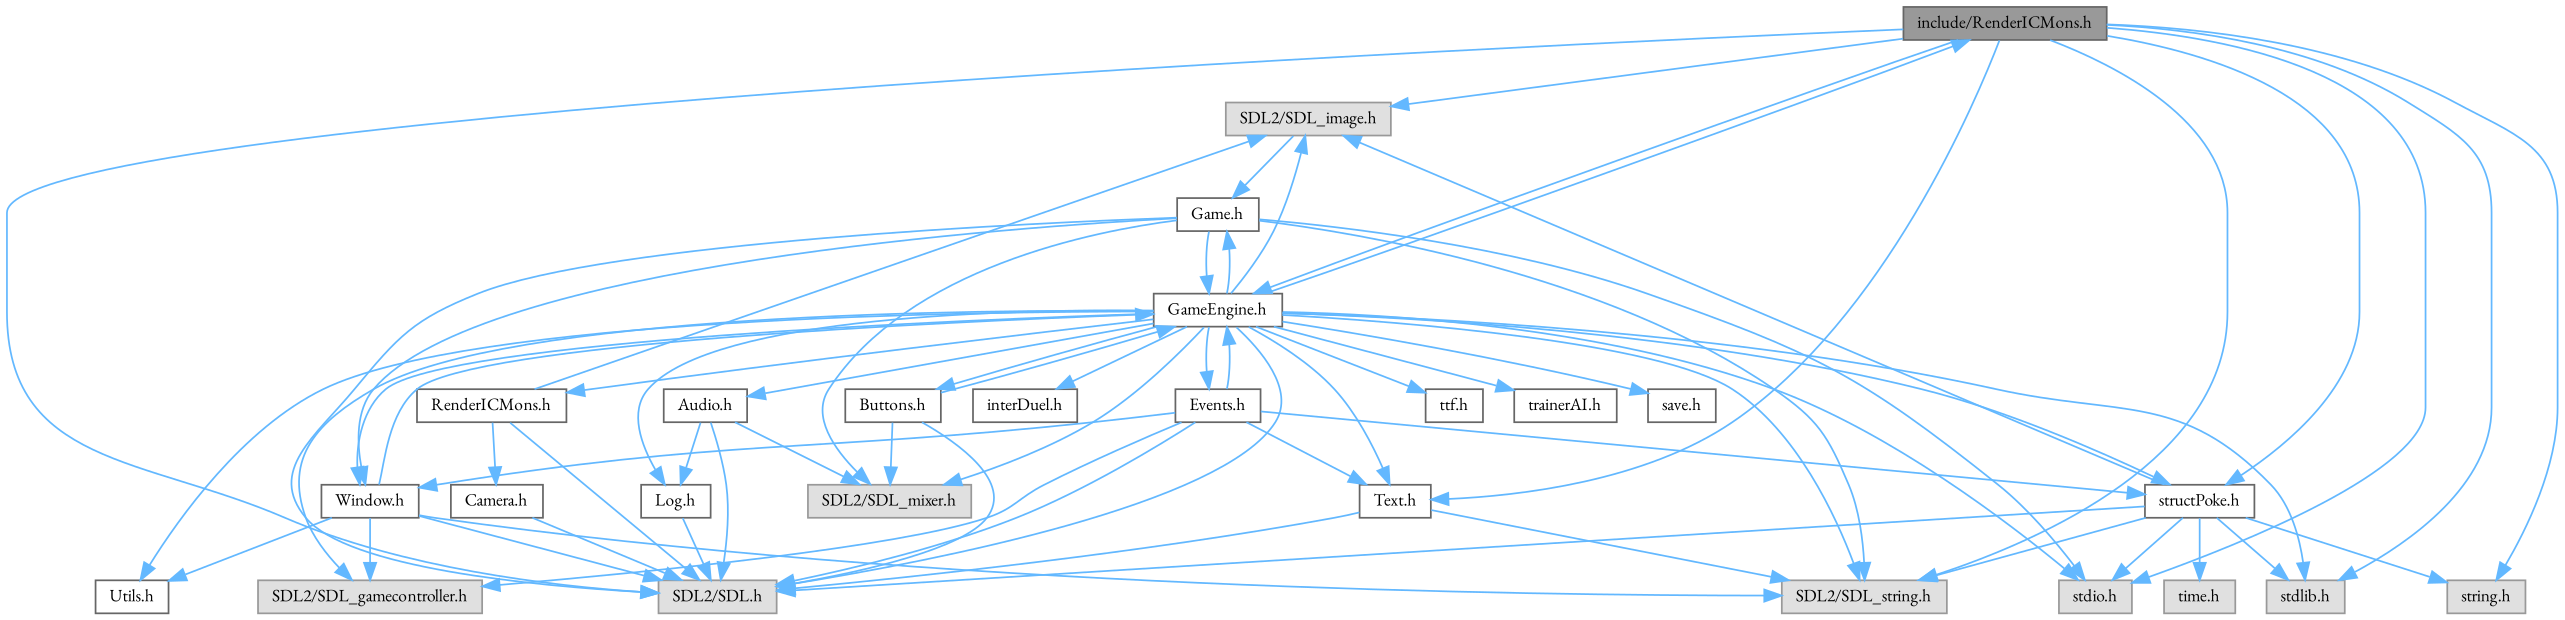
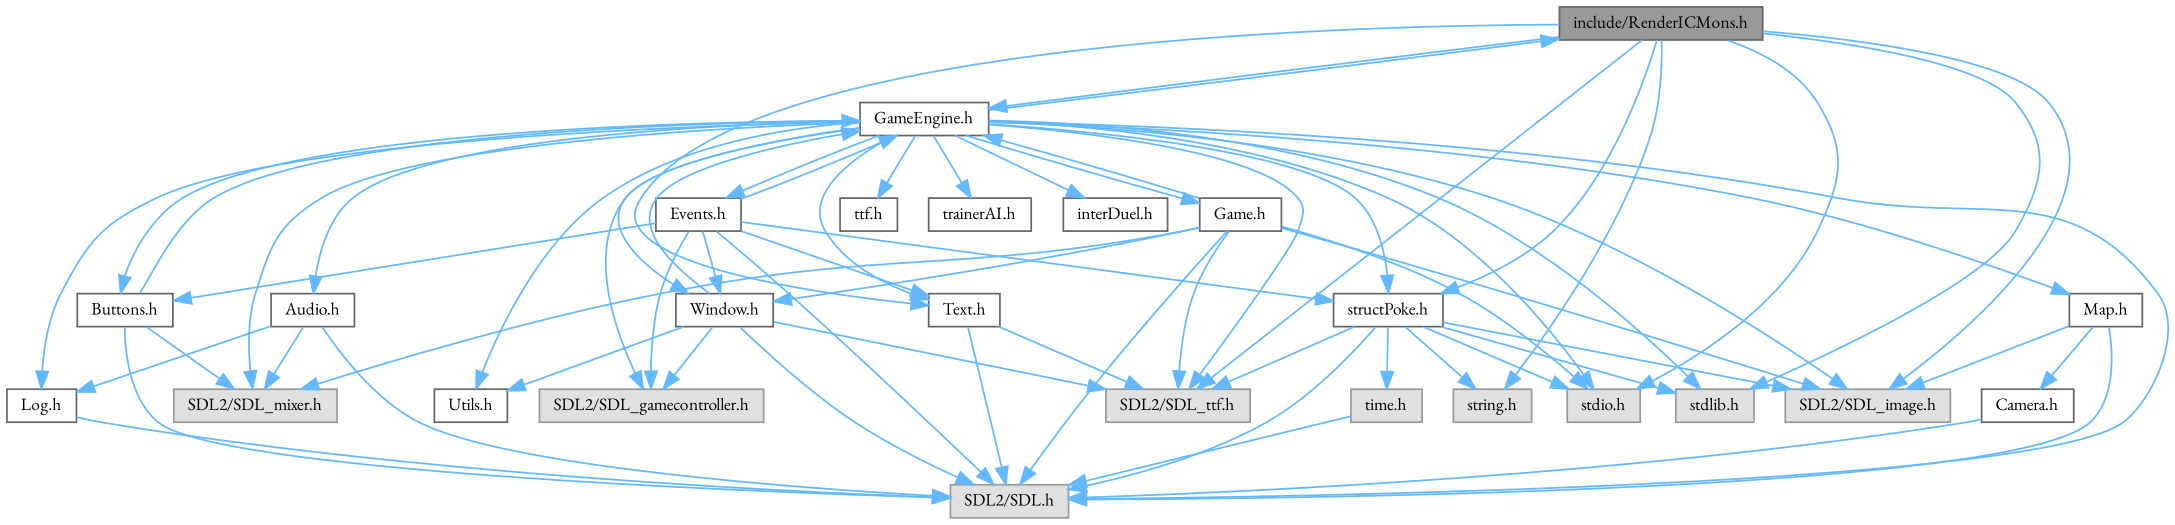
(529, 115) -> (1258, 439)
(1269, 161) -> (1543, 304)
none -> (423, 261)
(492, 406) -> (2106, 310)
(1682, 406) -> none
(1864, 597) -> (1178, 406)
